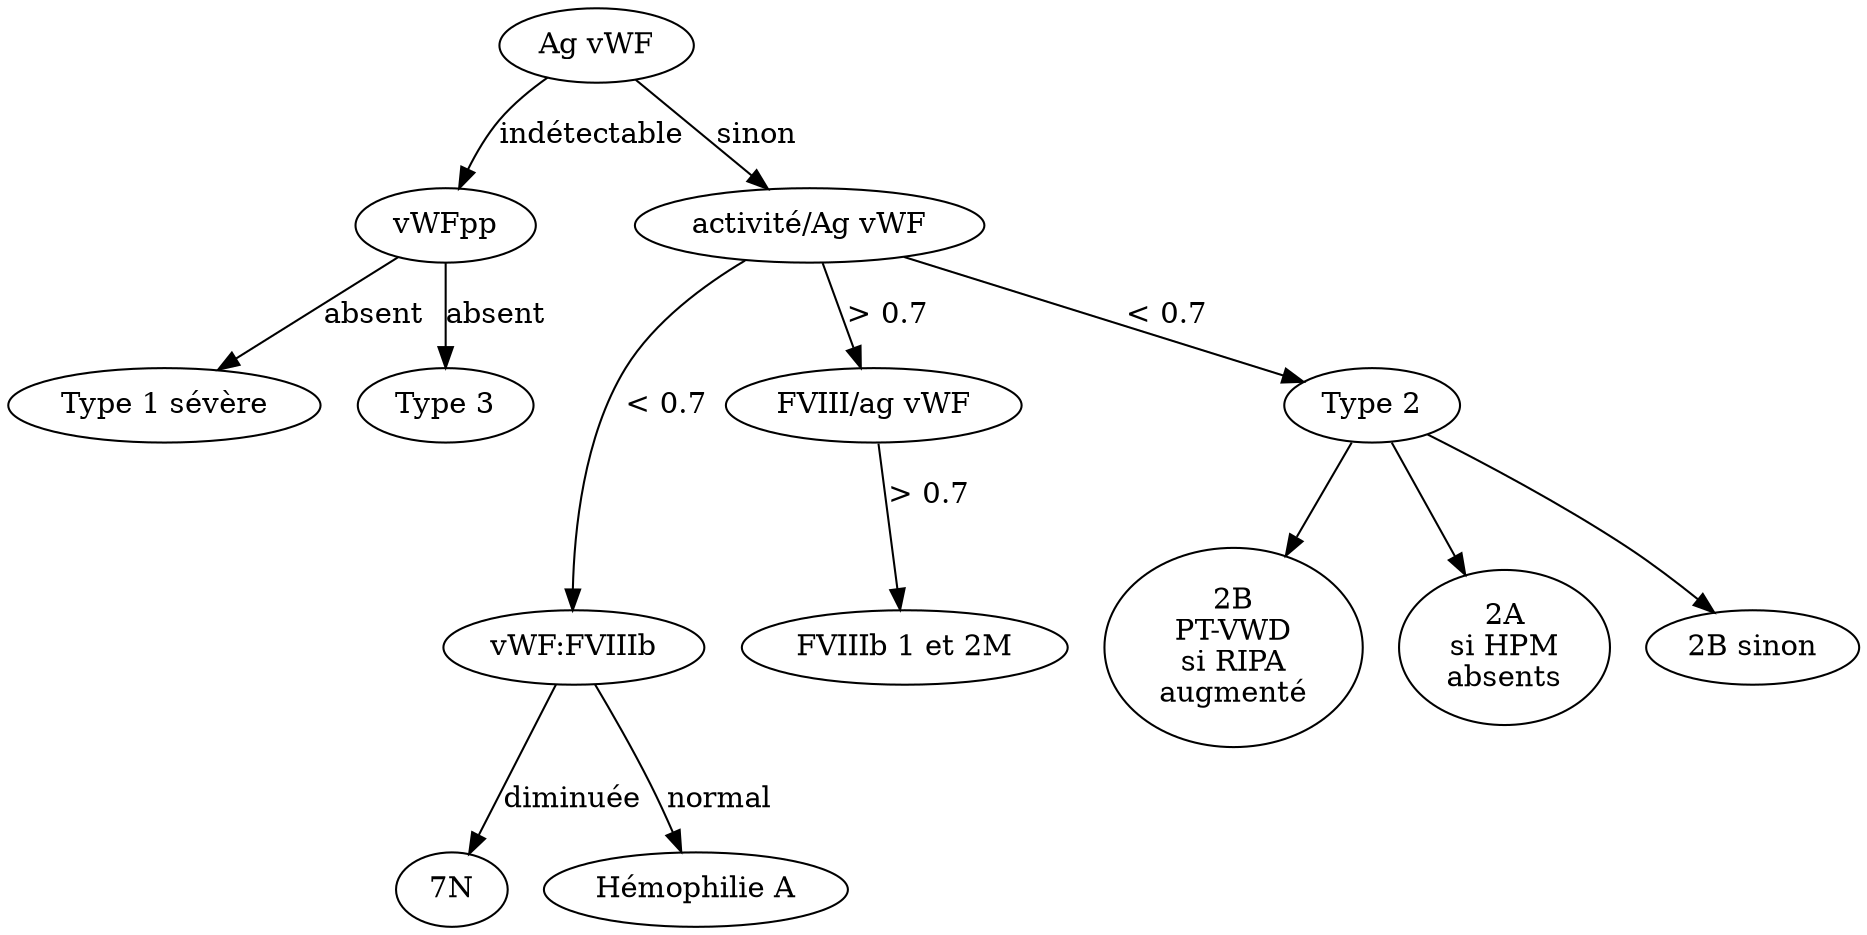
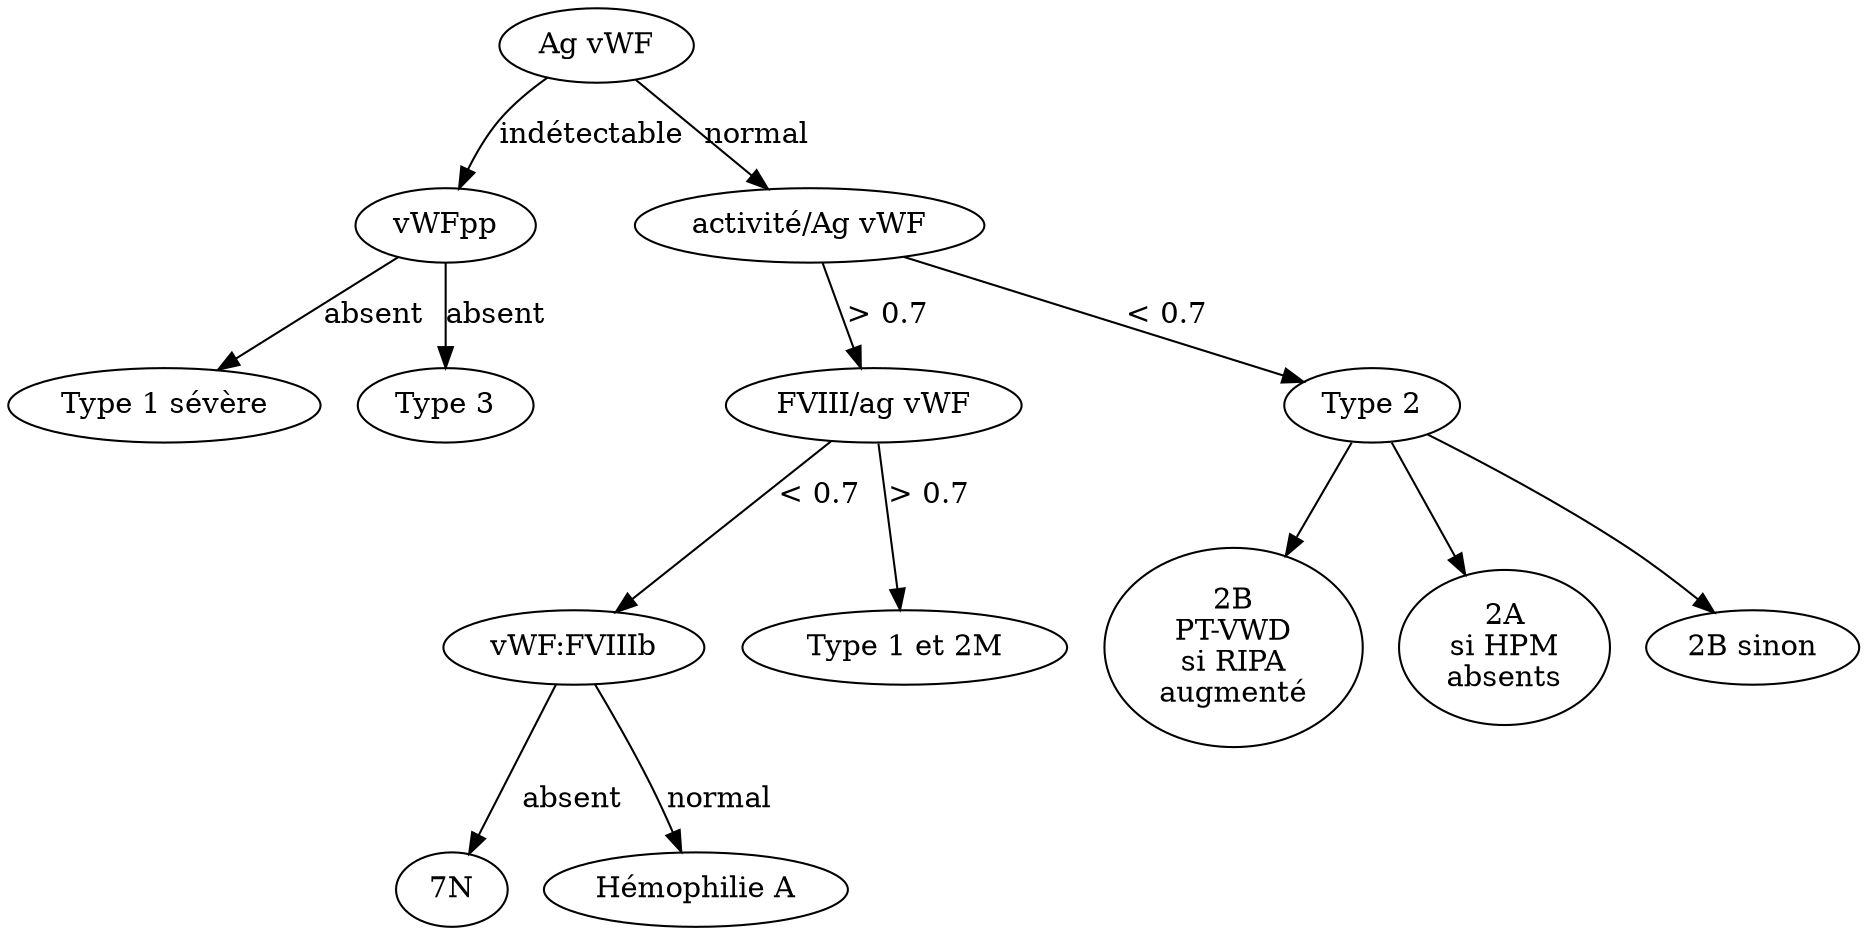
(757, 135) -> (757, 135)
(610, 398) -> (731, 520)
(905, 647) -> (905, 647)
(573, 800) -> (573, 800)
